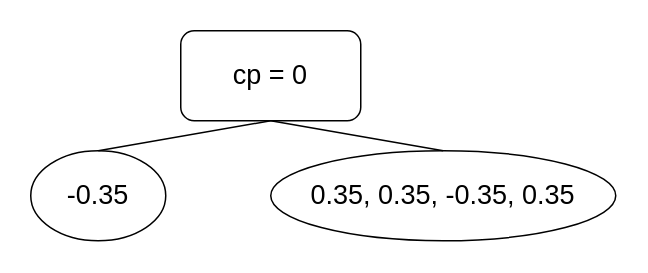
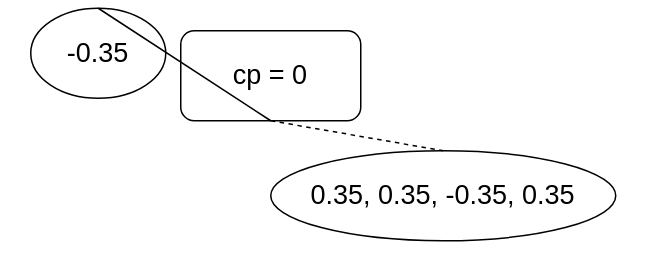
(356, 135) -> (356, 135)
(98, 196) -> (98, 53)
